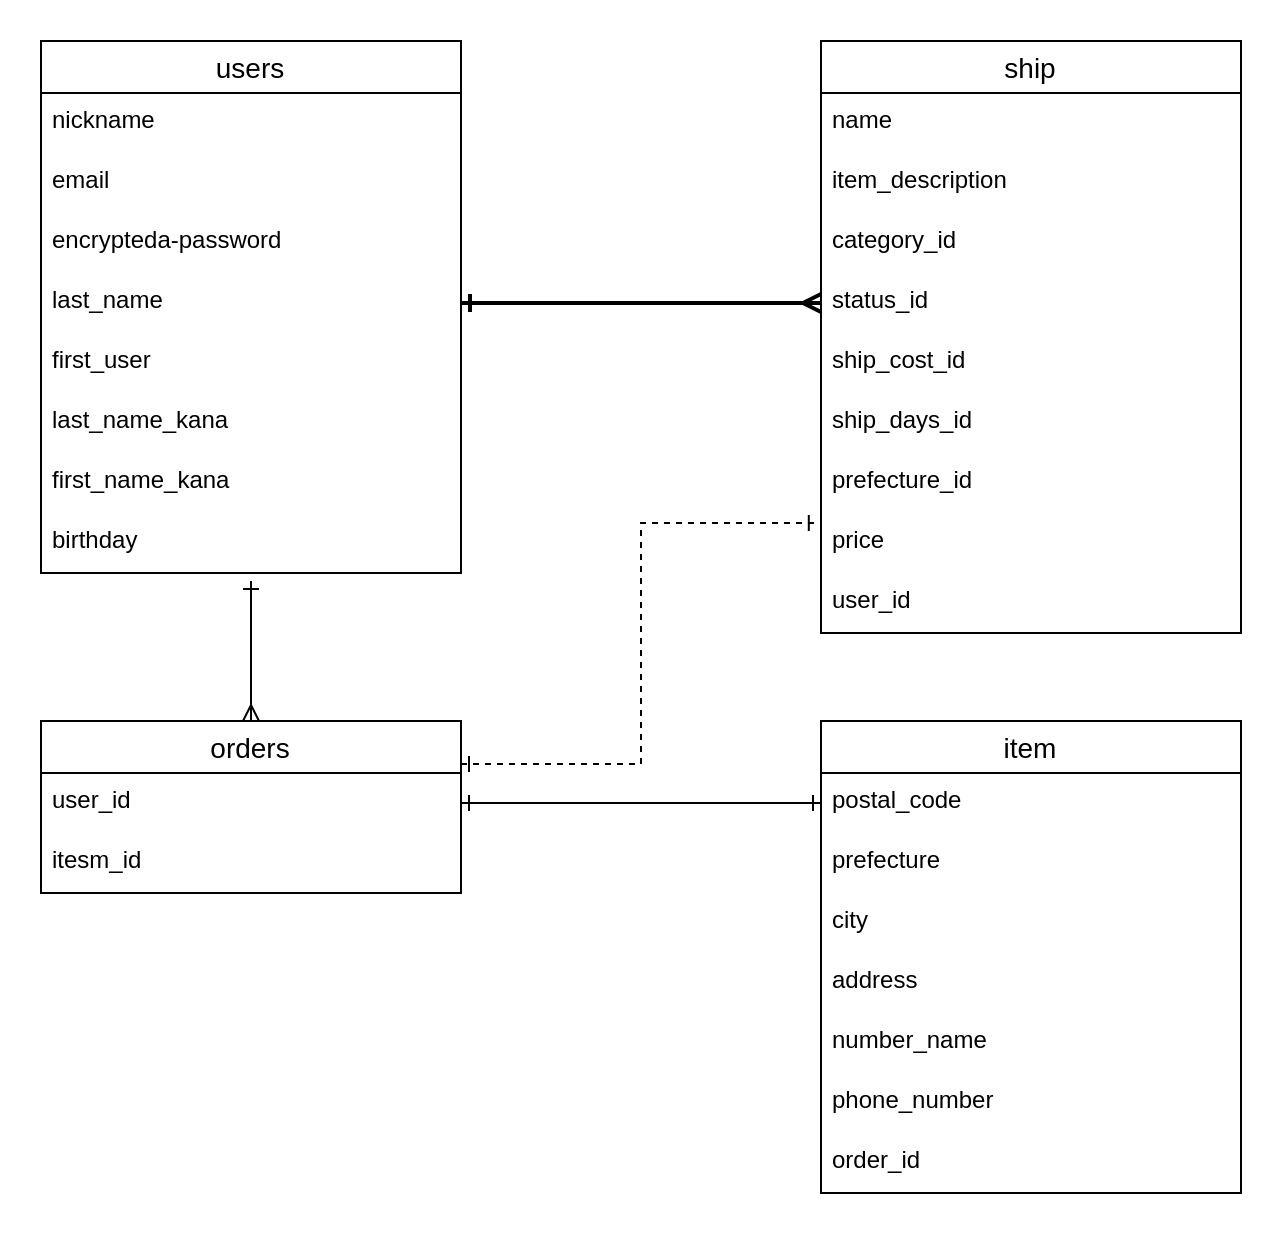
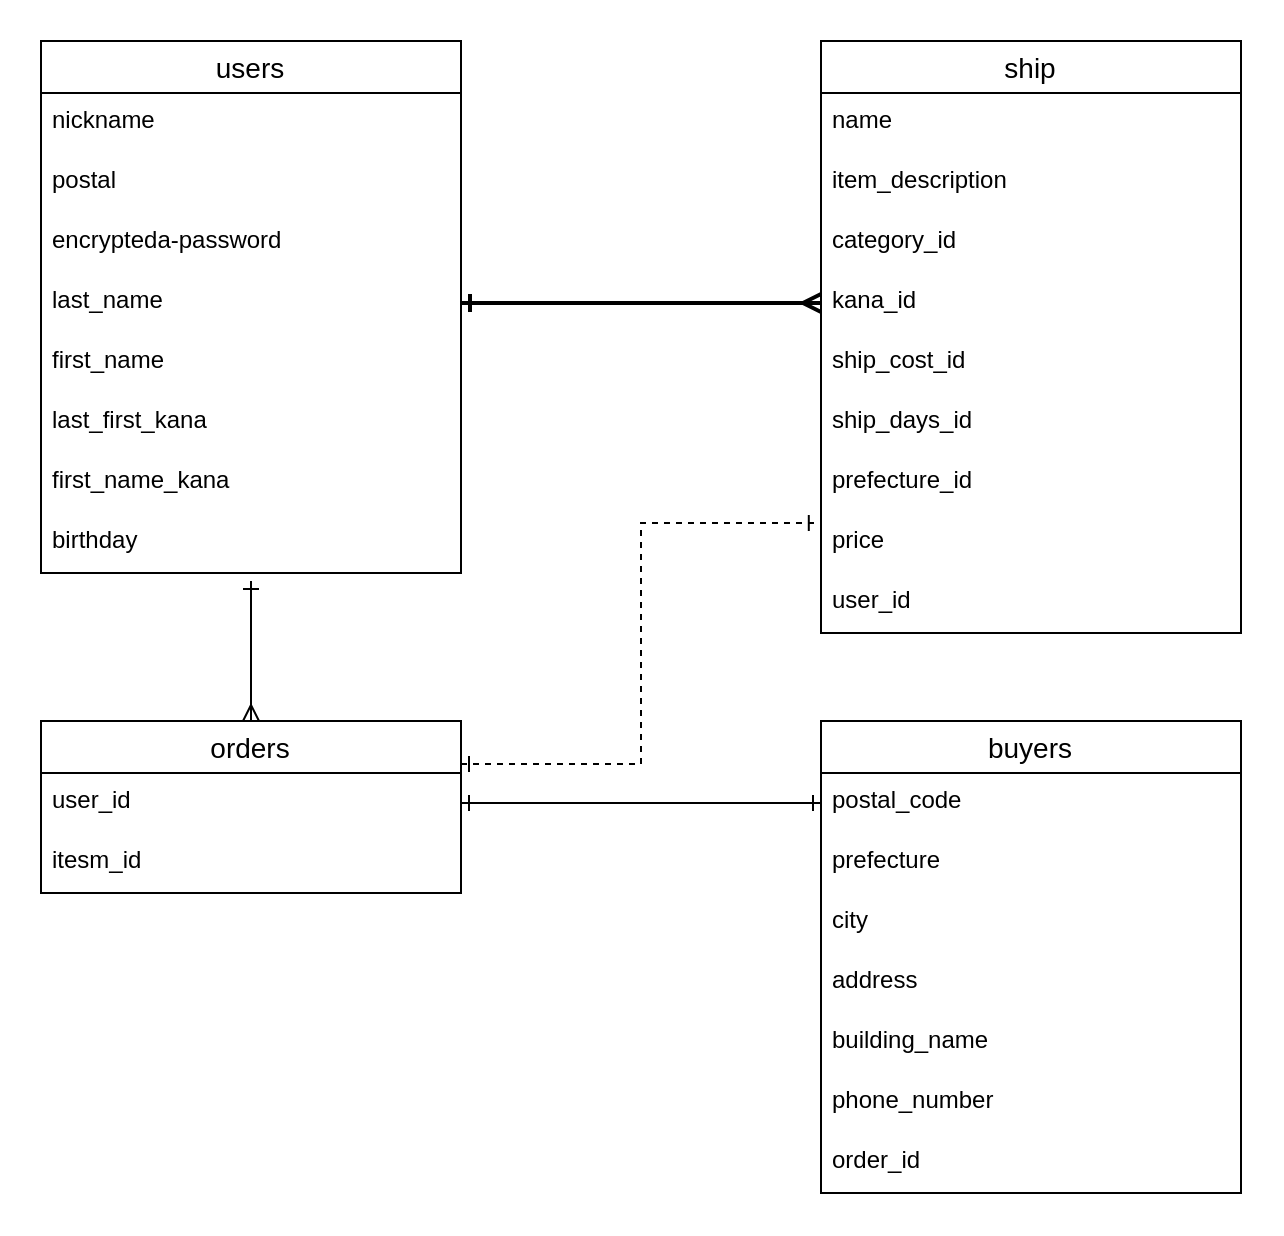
(79, 180) -> (89, 180)
(889, 300) -> (876, 300)
(116, 360) -> (116, 360)
(143, 420) -> (147, 420)
(1030, 749) -> (1030, 749)
(906, 1040) -> (910, 1040)
